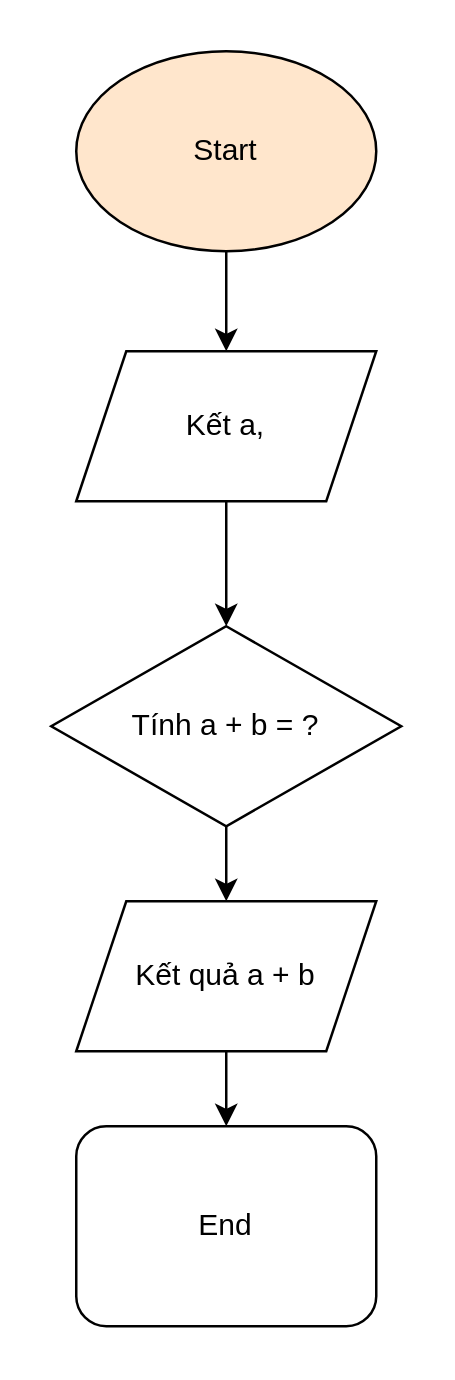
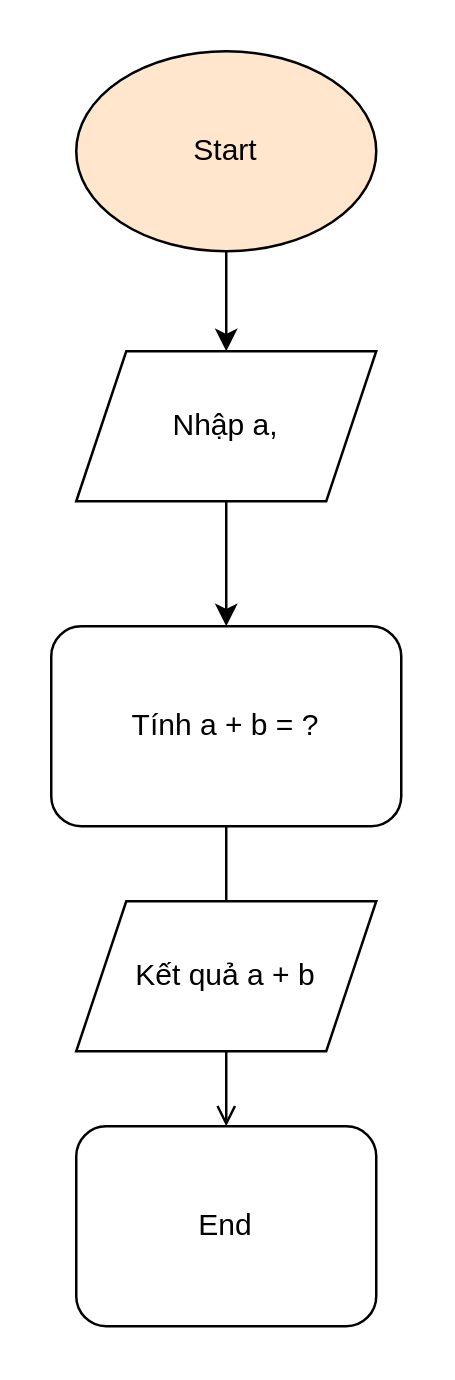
(226, 426) -> (226, 426)
(226, 726) -> (226, 726)
(226, 883) -> (226, 890)
(226, 1108) -> (226, 1112)
